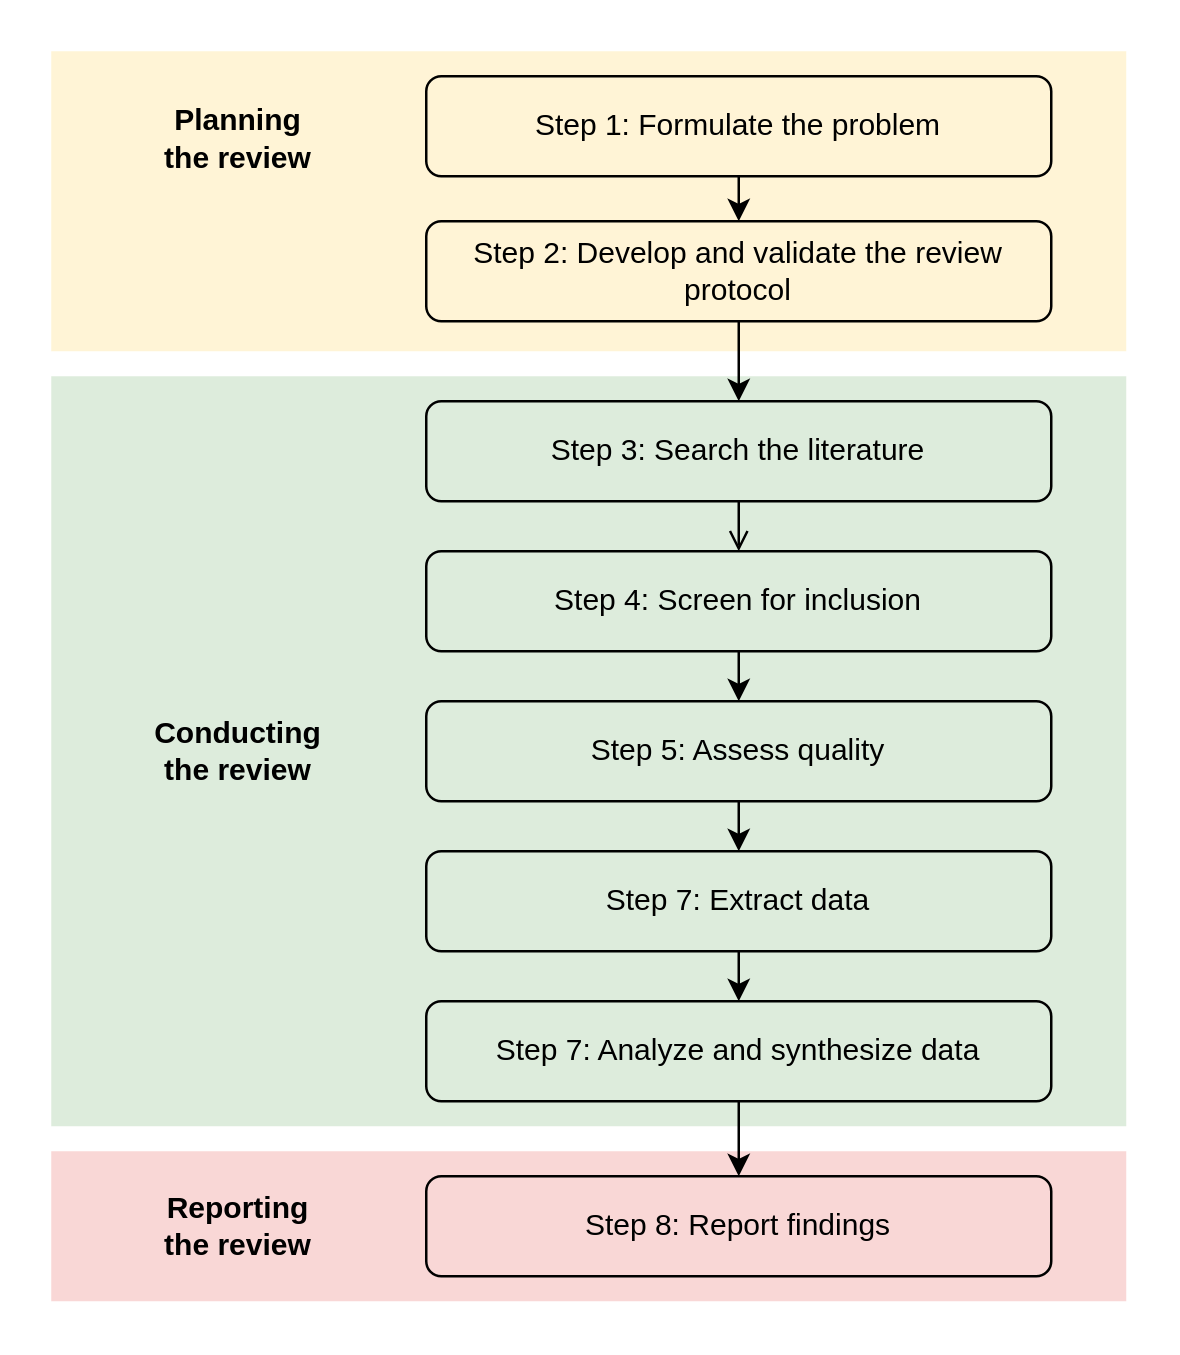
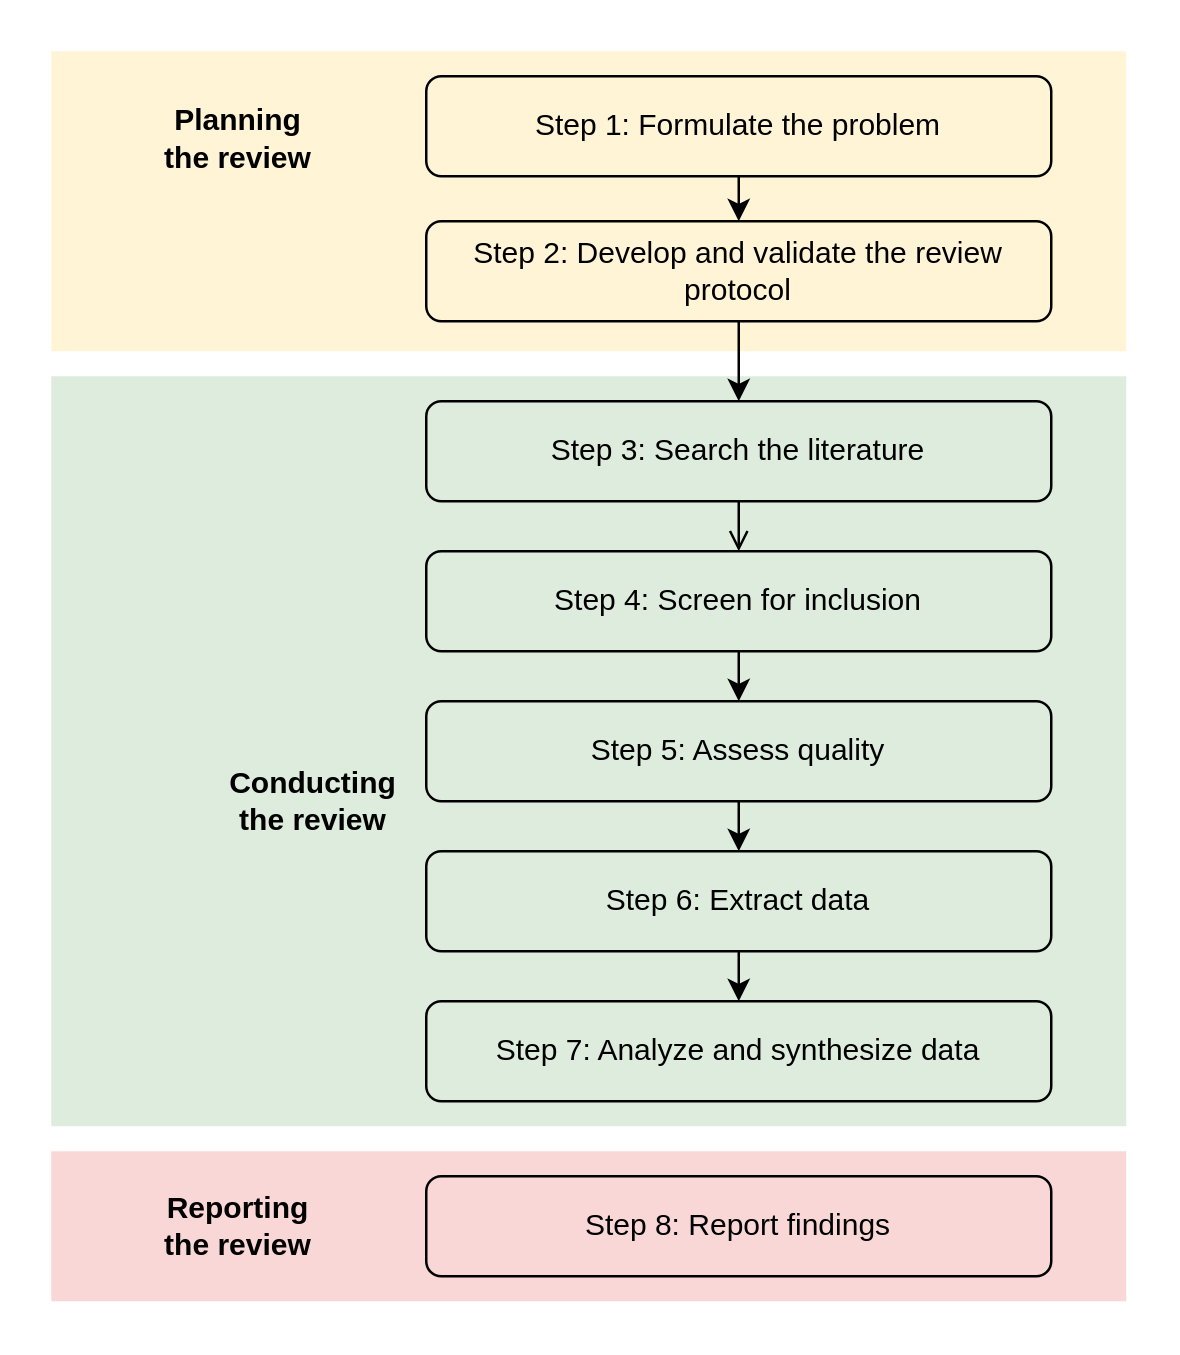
(239, 751) -> (314, 801)
(739, 901) -> (739, 901)
(739, 1130) -> none
